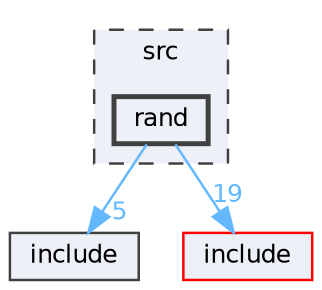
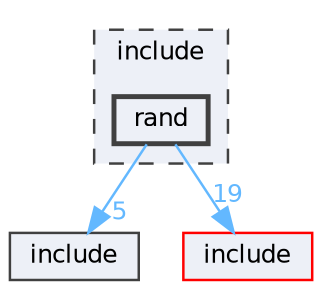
(161, 53) -> (161, 53)
